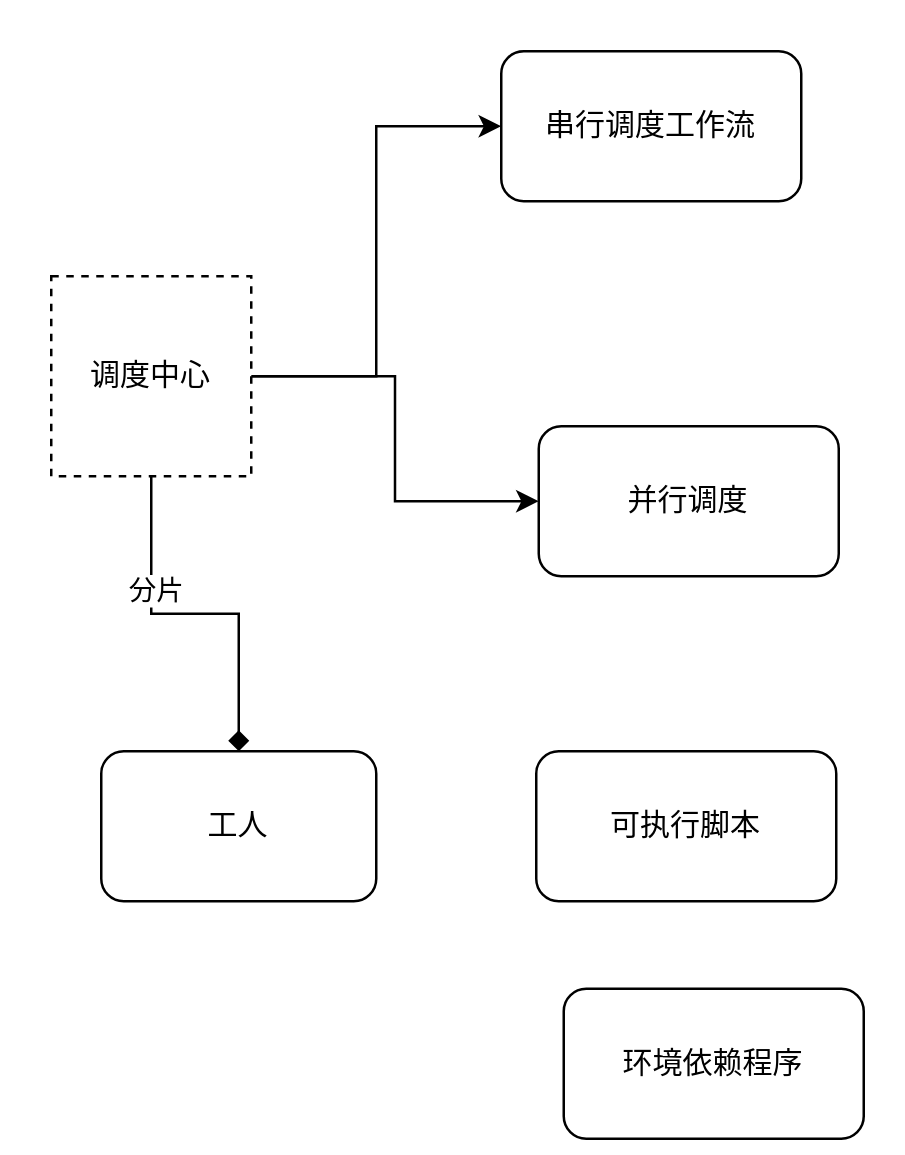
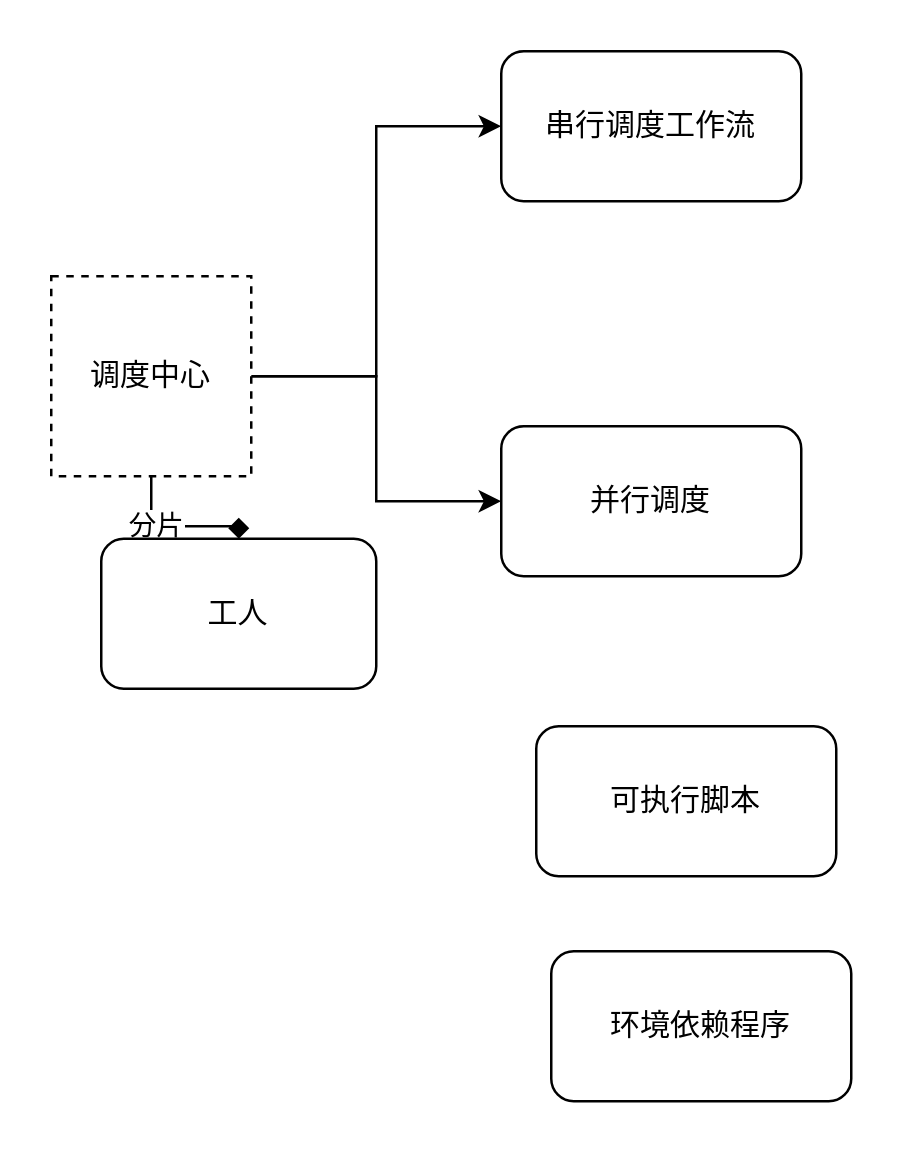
(689, 501) -> (651, 501)
(239, 826) -> (239, 614)
(686, 826) -> (686, 801)
(714, 1064) -> (701, 1026)
